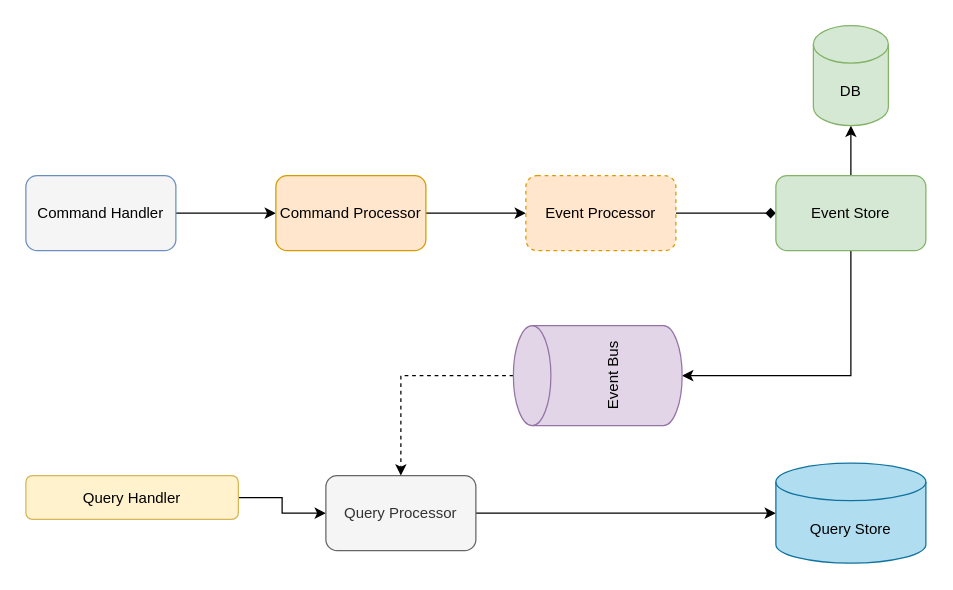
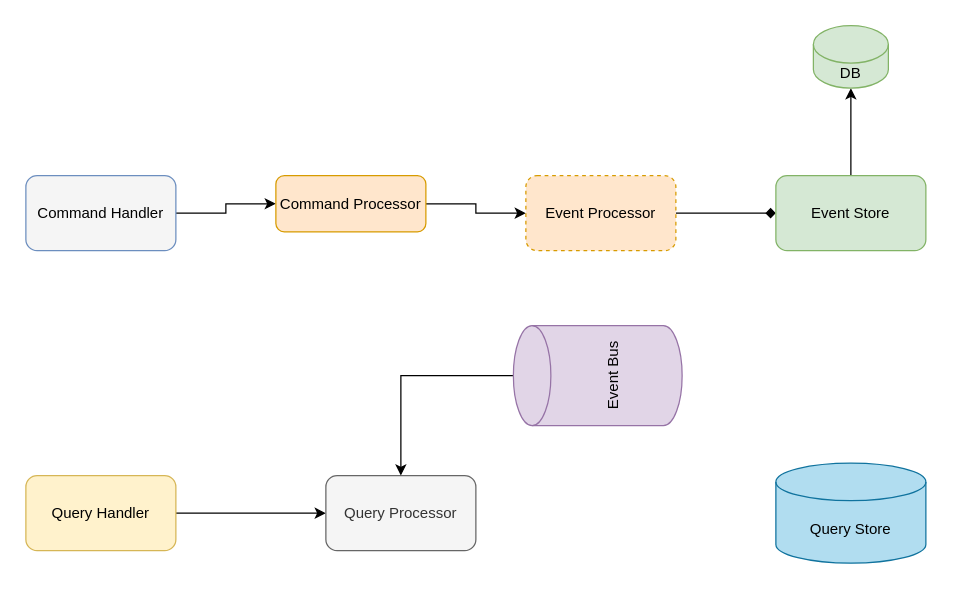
(851, 76) -> (851, 57)
(351, 213) -> (351, 204)
(411, 376) -> (411, 376)
(834, 376) -> none
(132, 498) -> (101, 513)
(622, 513) -> none
